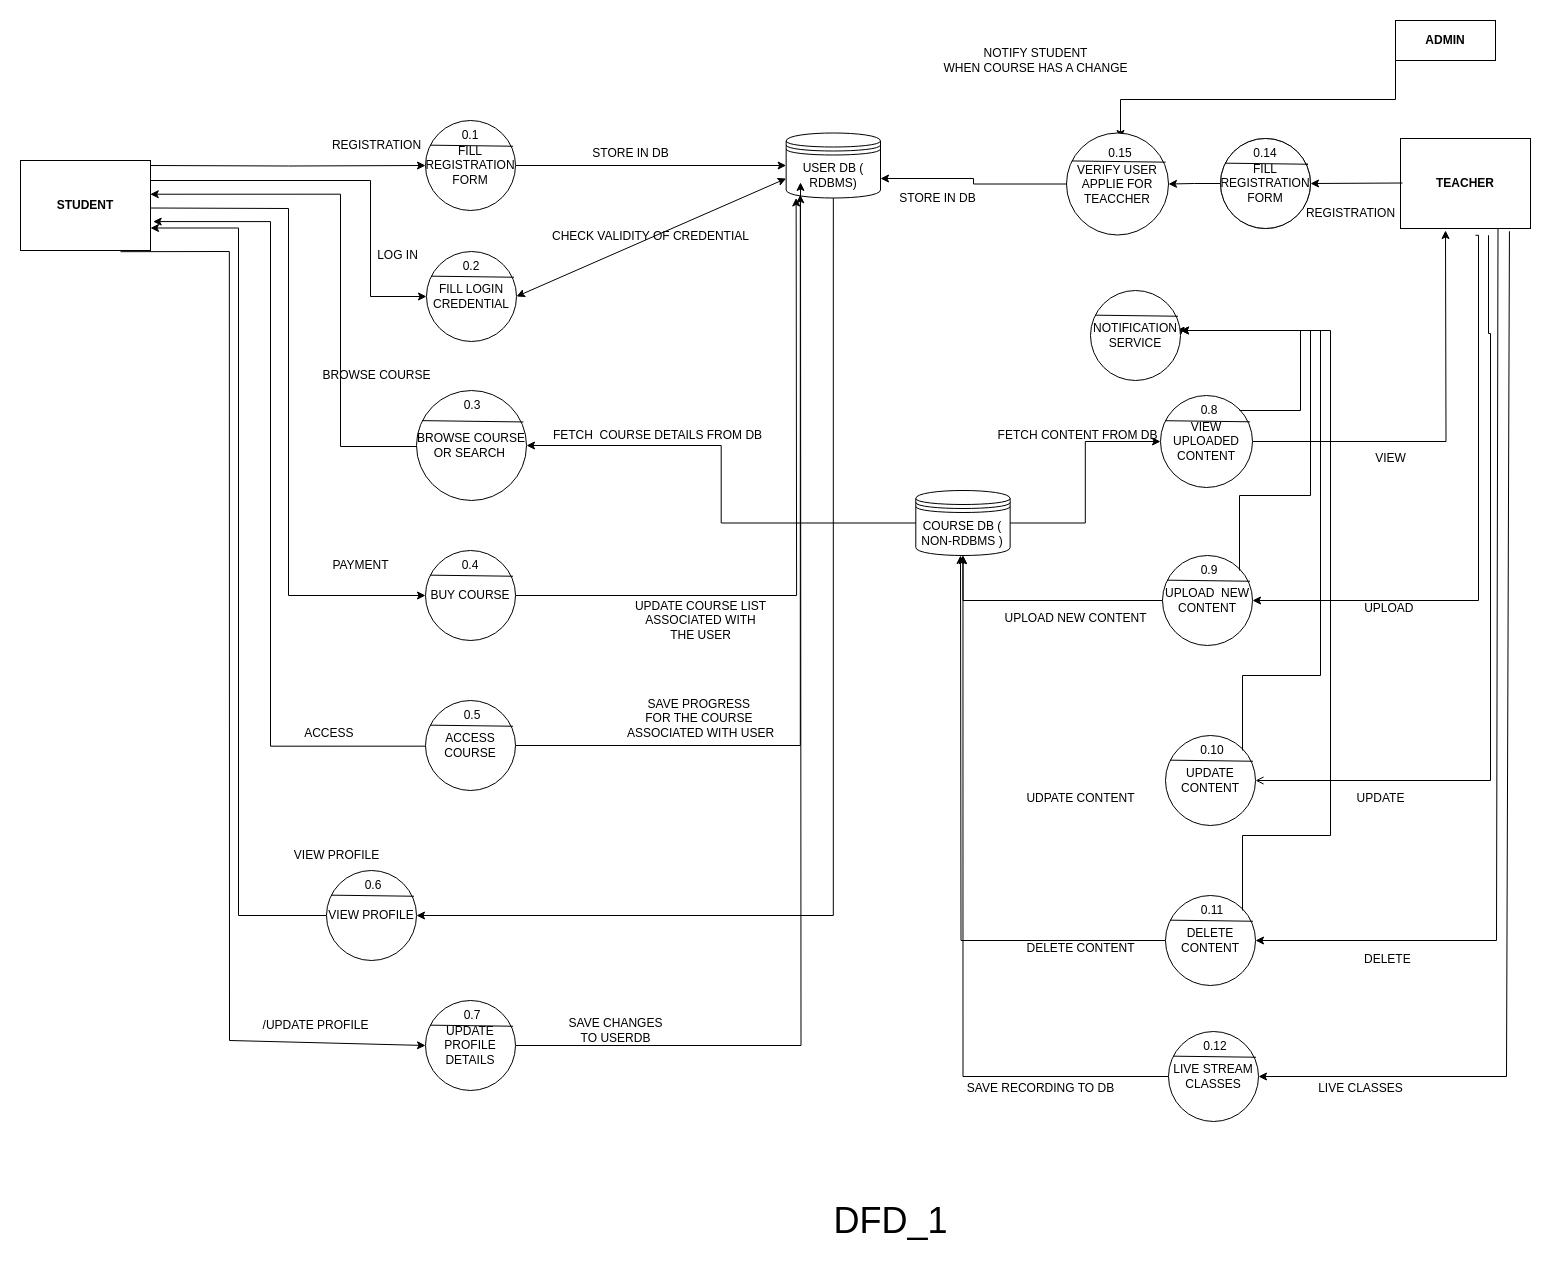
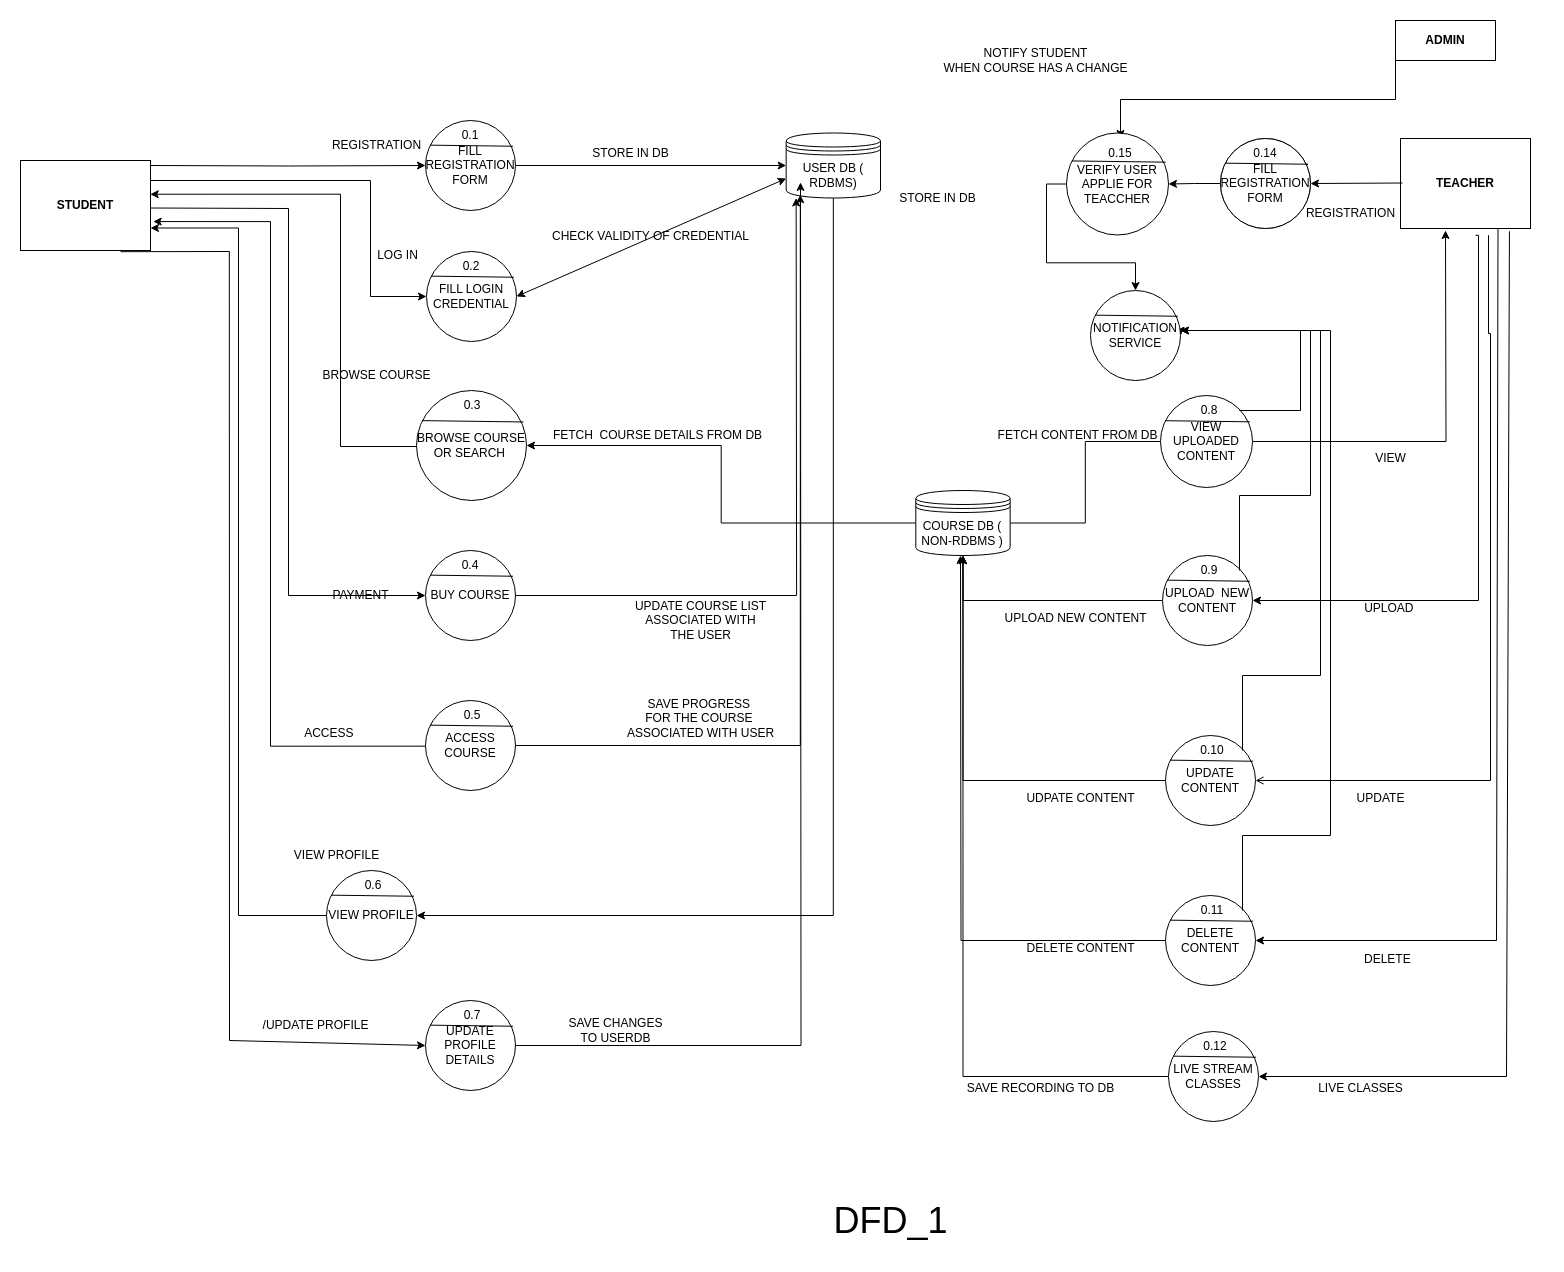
(970, 179) -> (1062, 263)
(1152, 442) -> (1154, 442)
(361, 566) -> (361, 596)
none -> (1065, 781)
